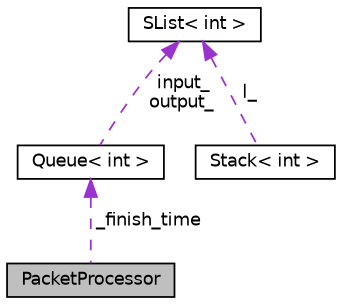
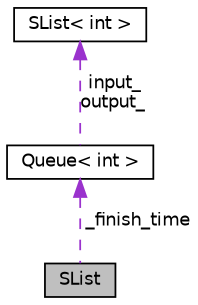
(265, 162) -> none
(91, 280) -> (80, 280)
